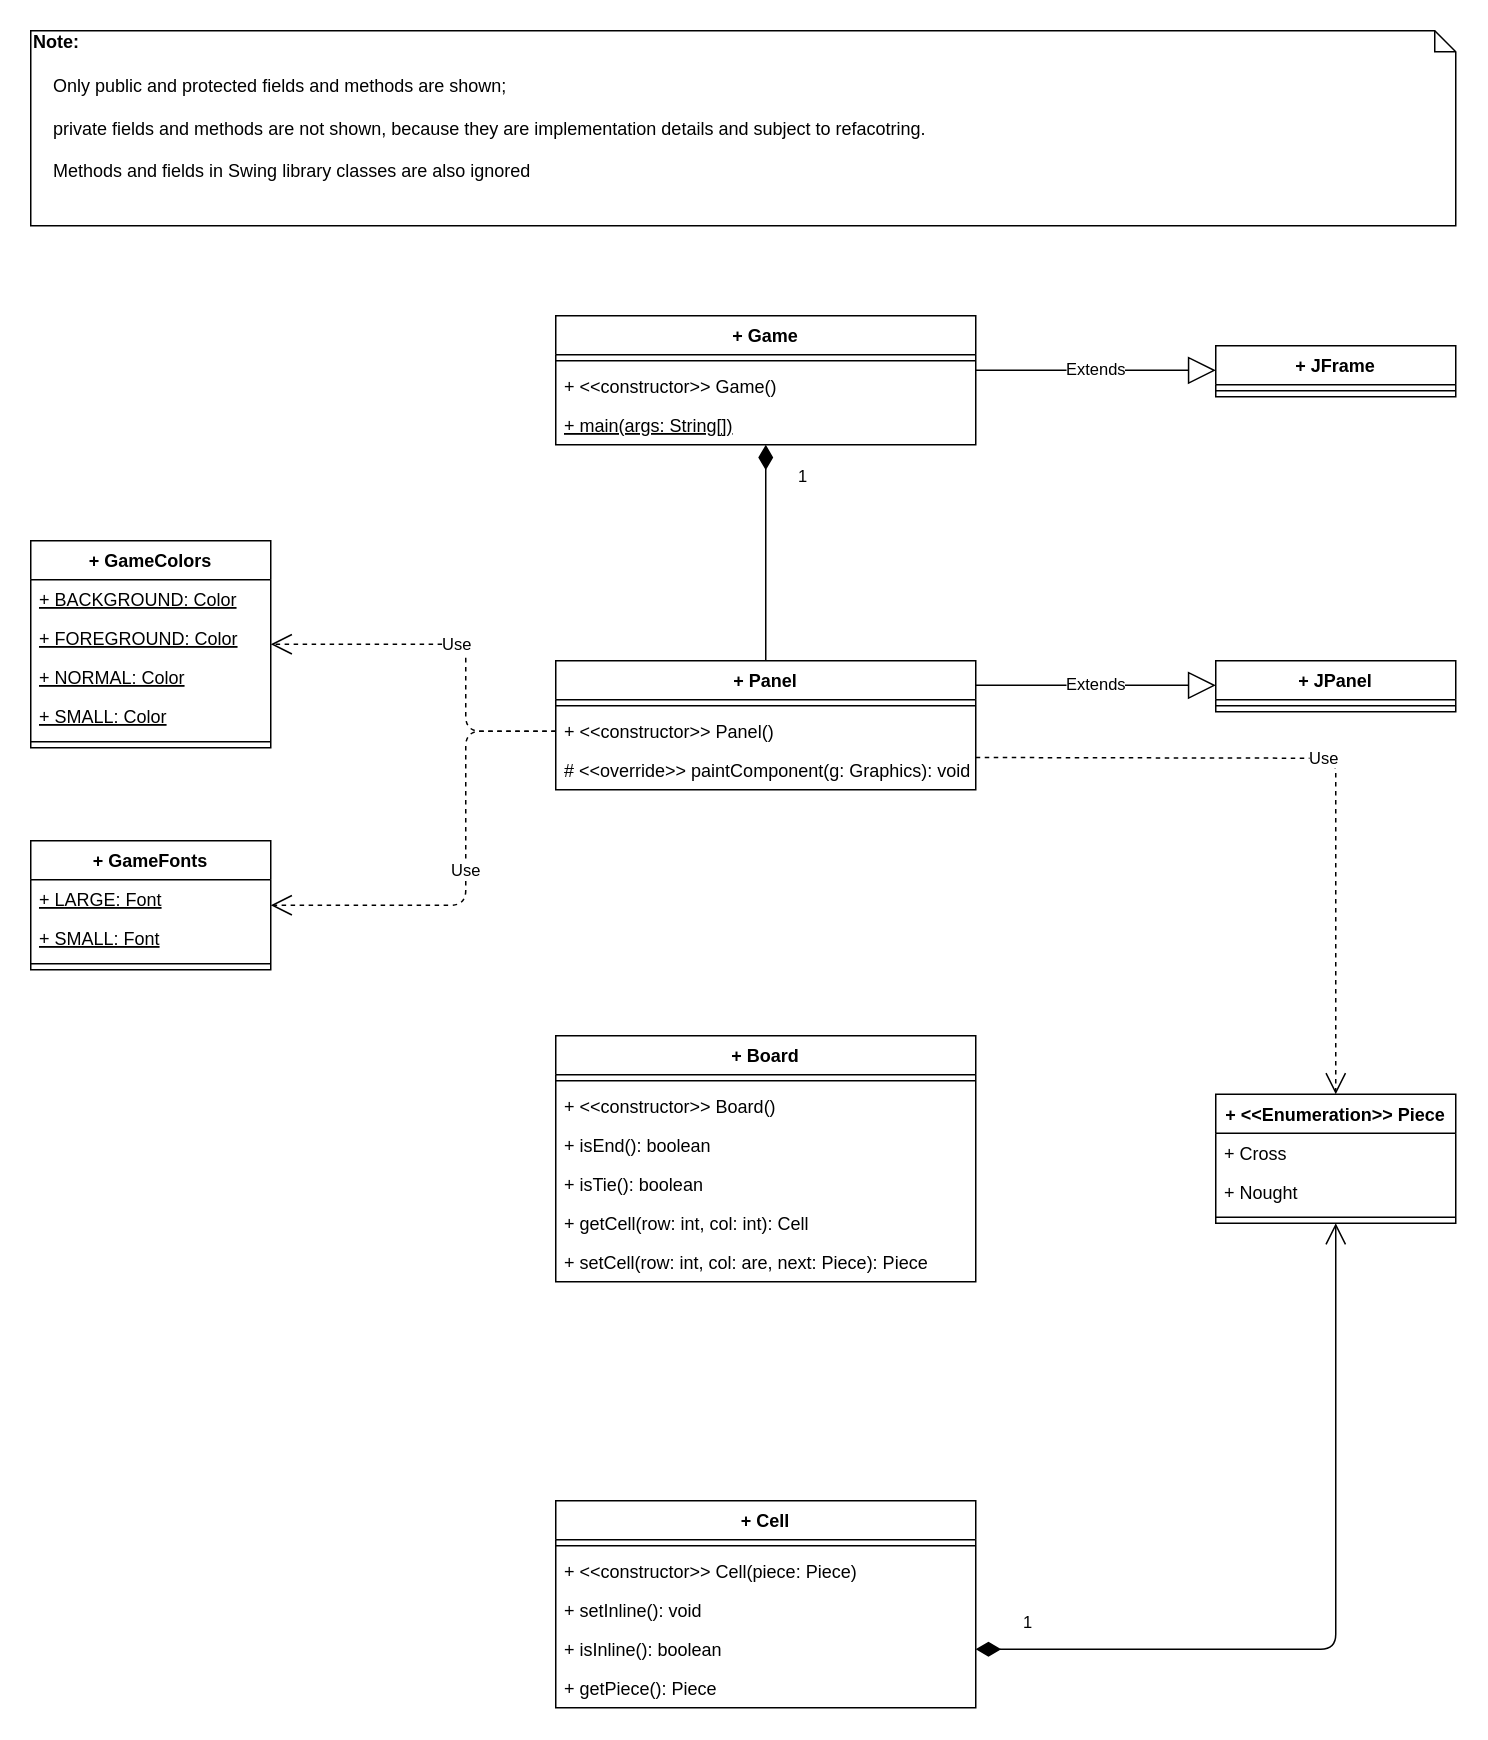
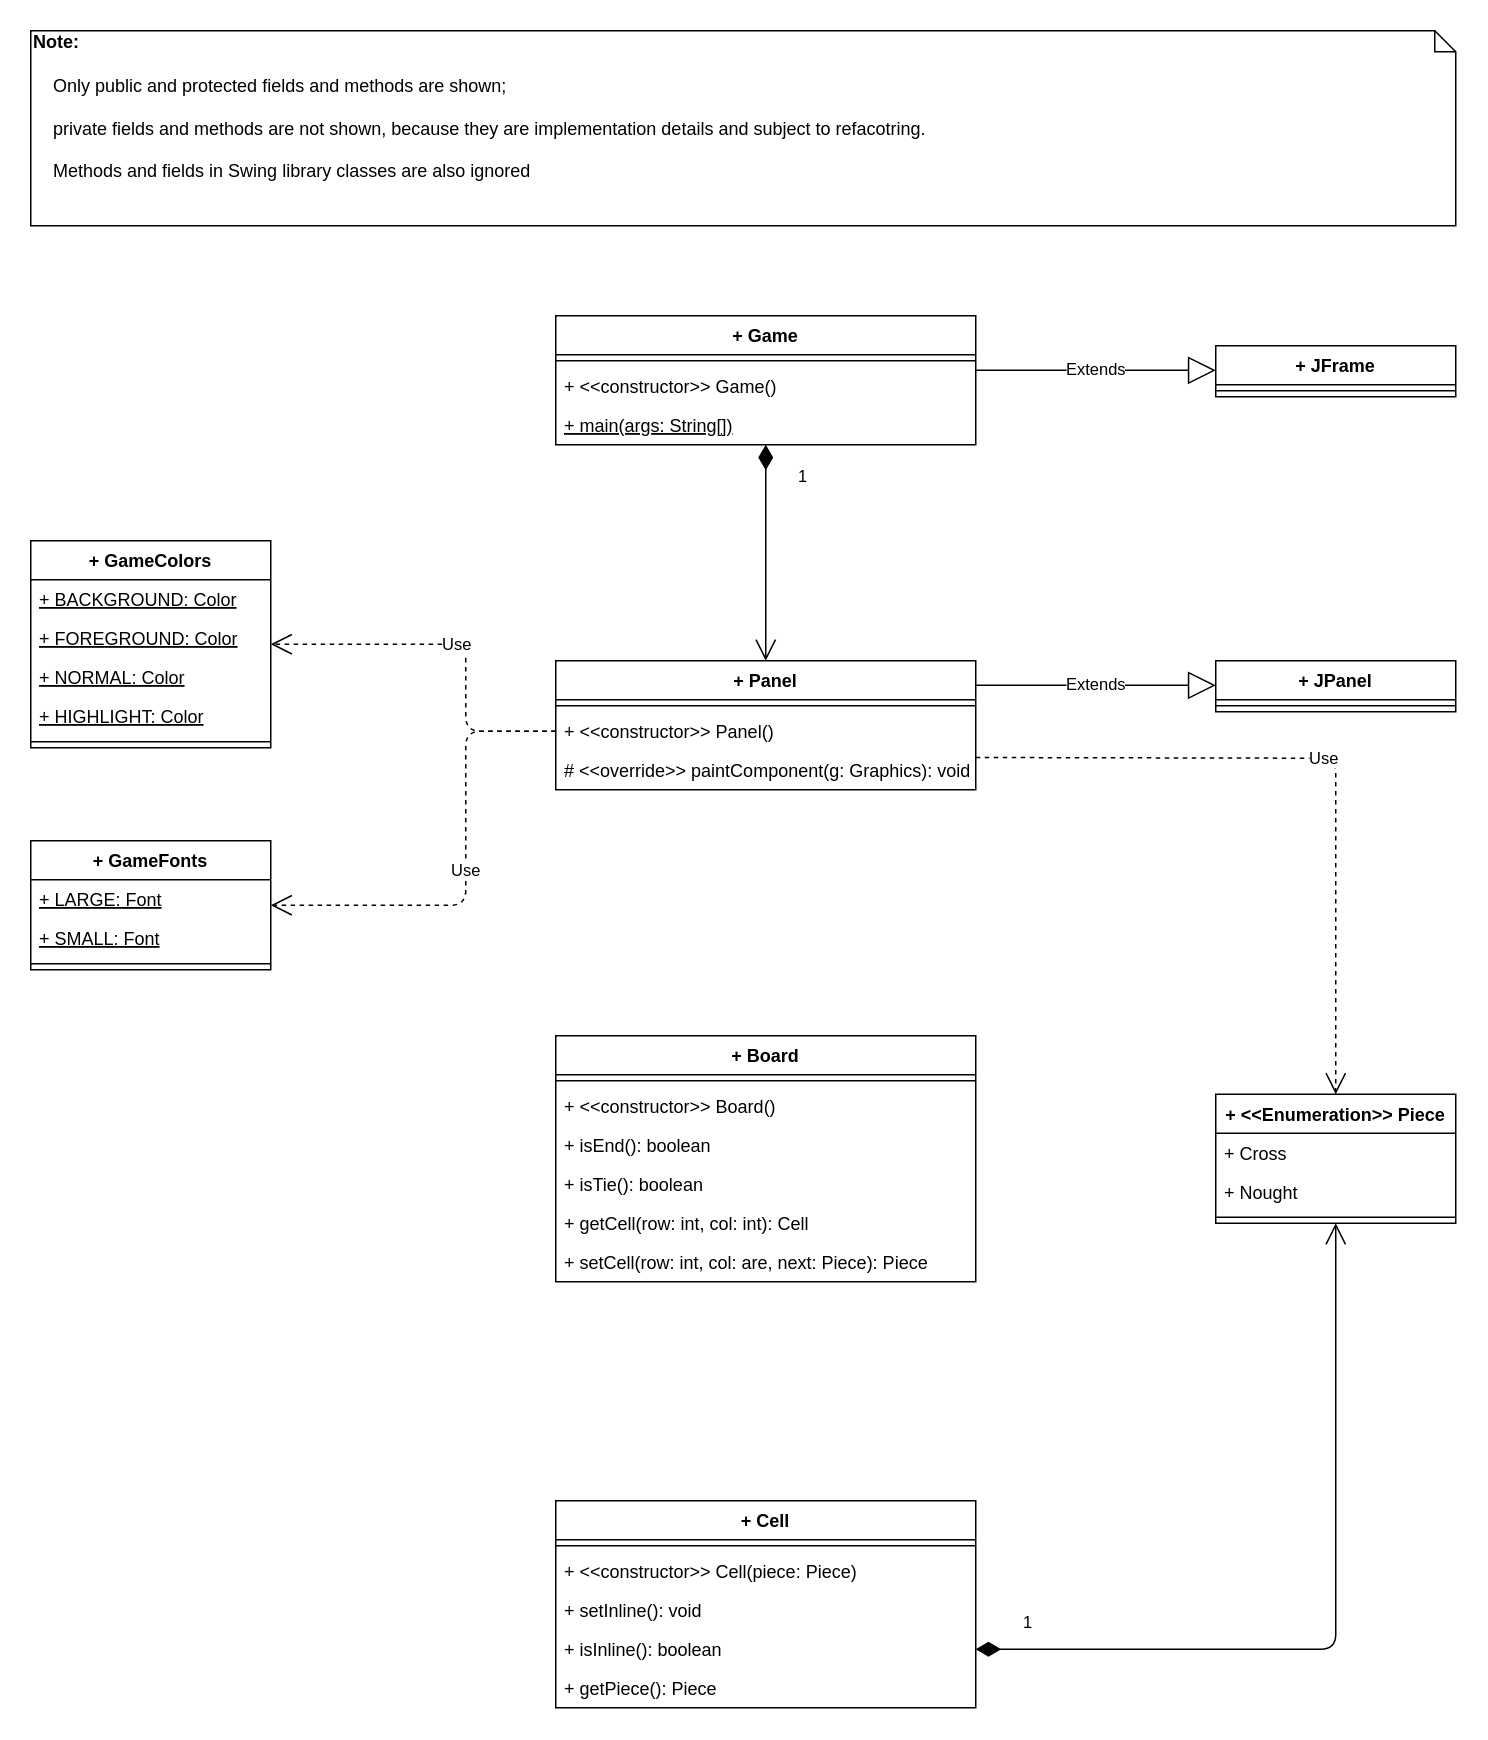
(766, 654) -> (766, 653)
(100, 717) -> (120, 717)
